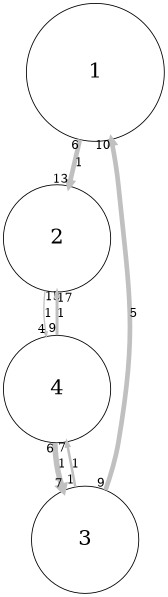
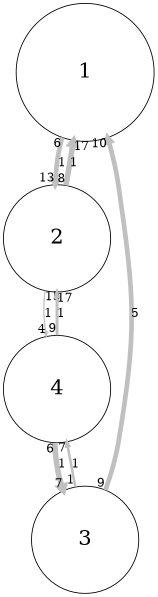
none -> (69, 165)
